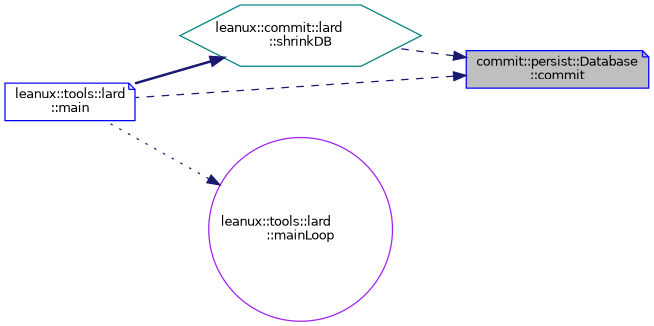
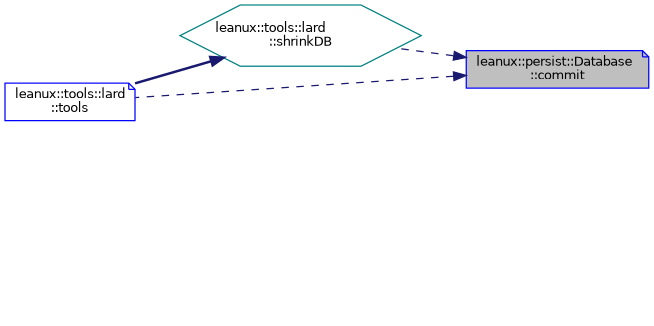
(301, 36) -> (301, 36)
(558, 69) -> (558, 69)
(70, 102) -> (70, 102)
(301, 229) -> none
